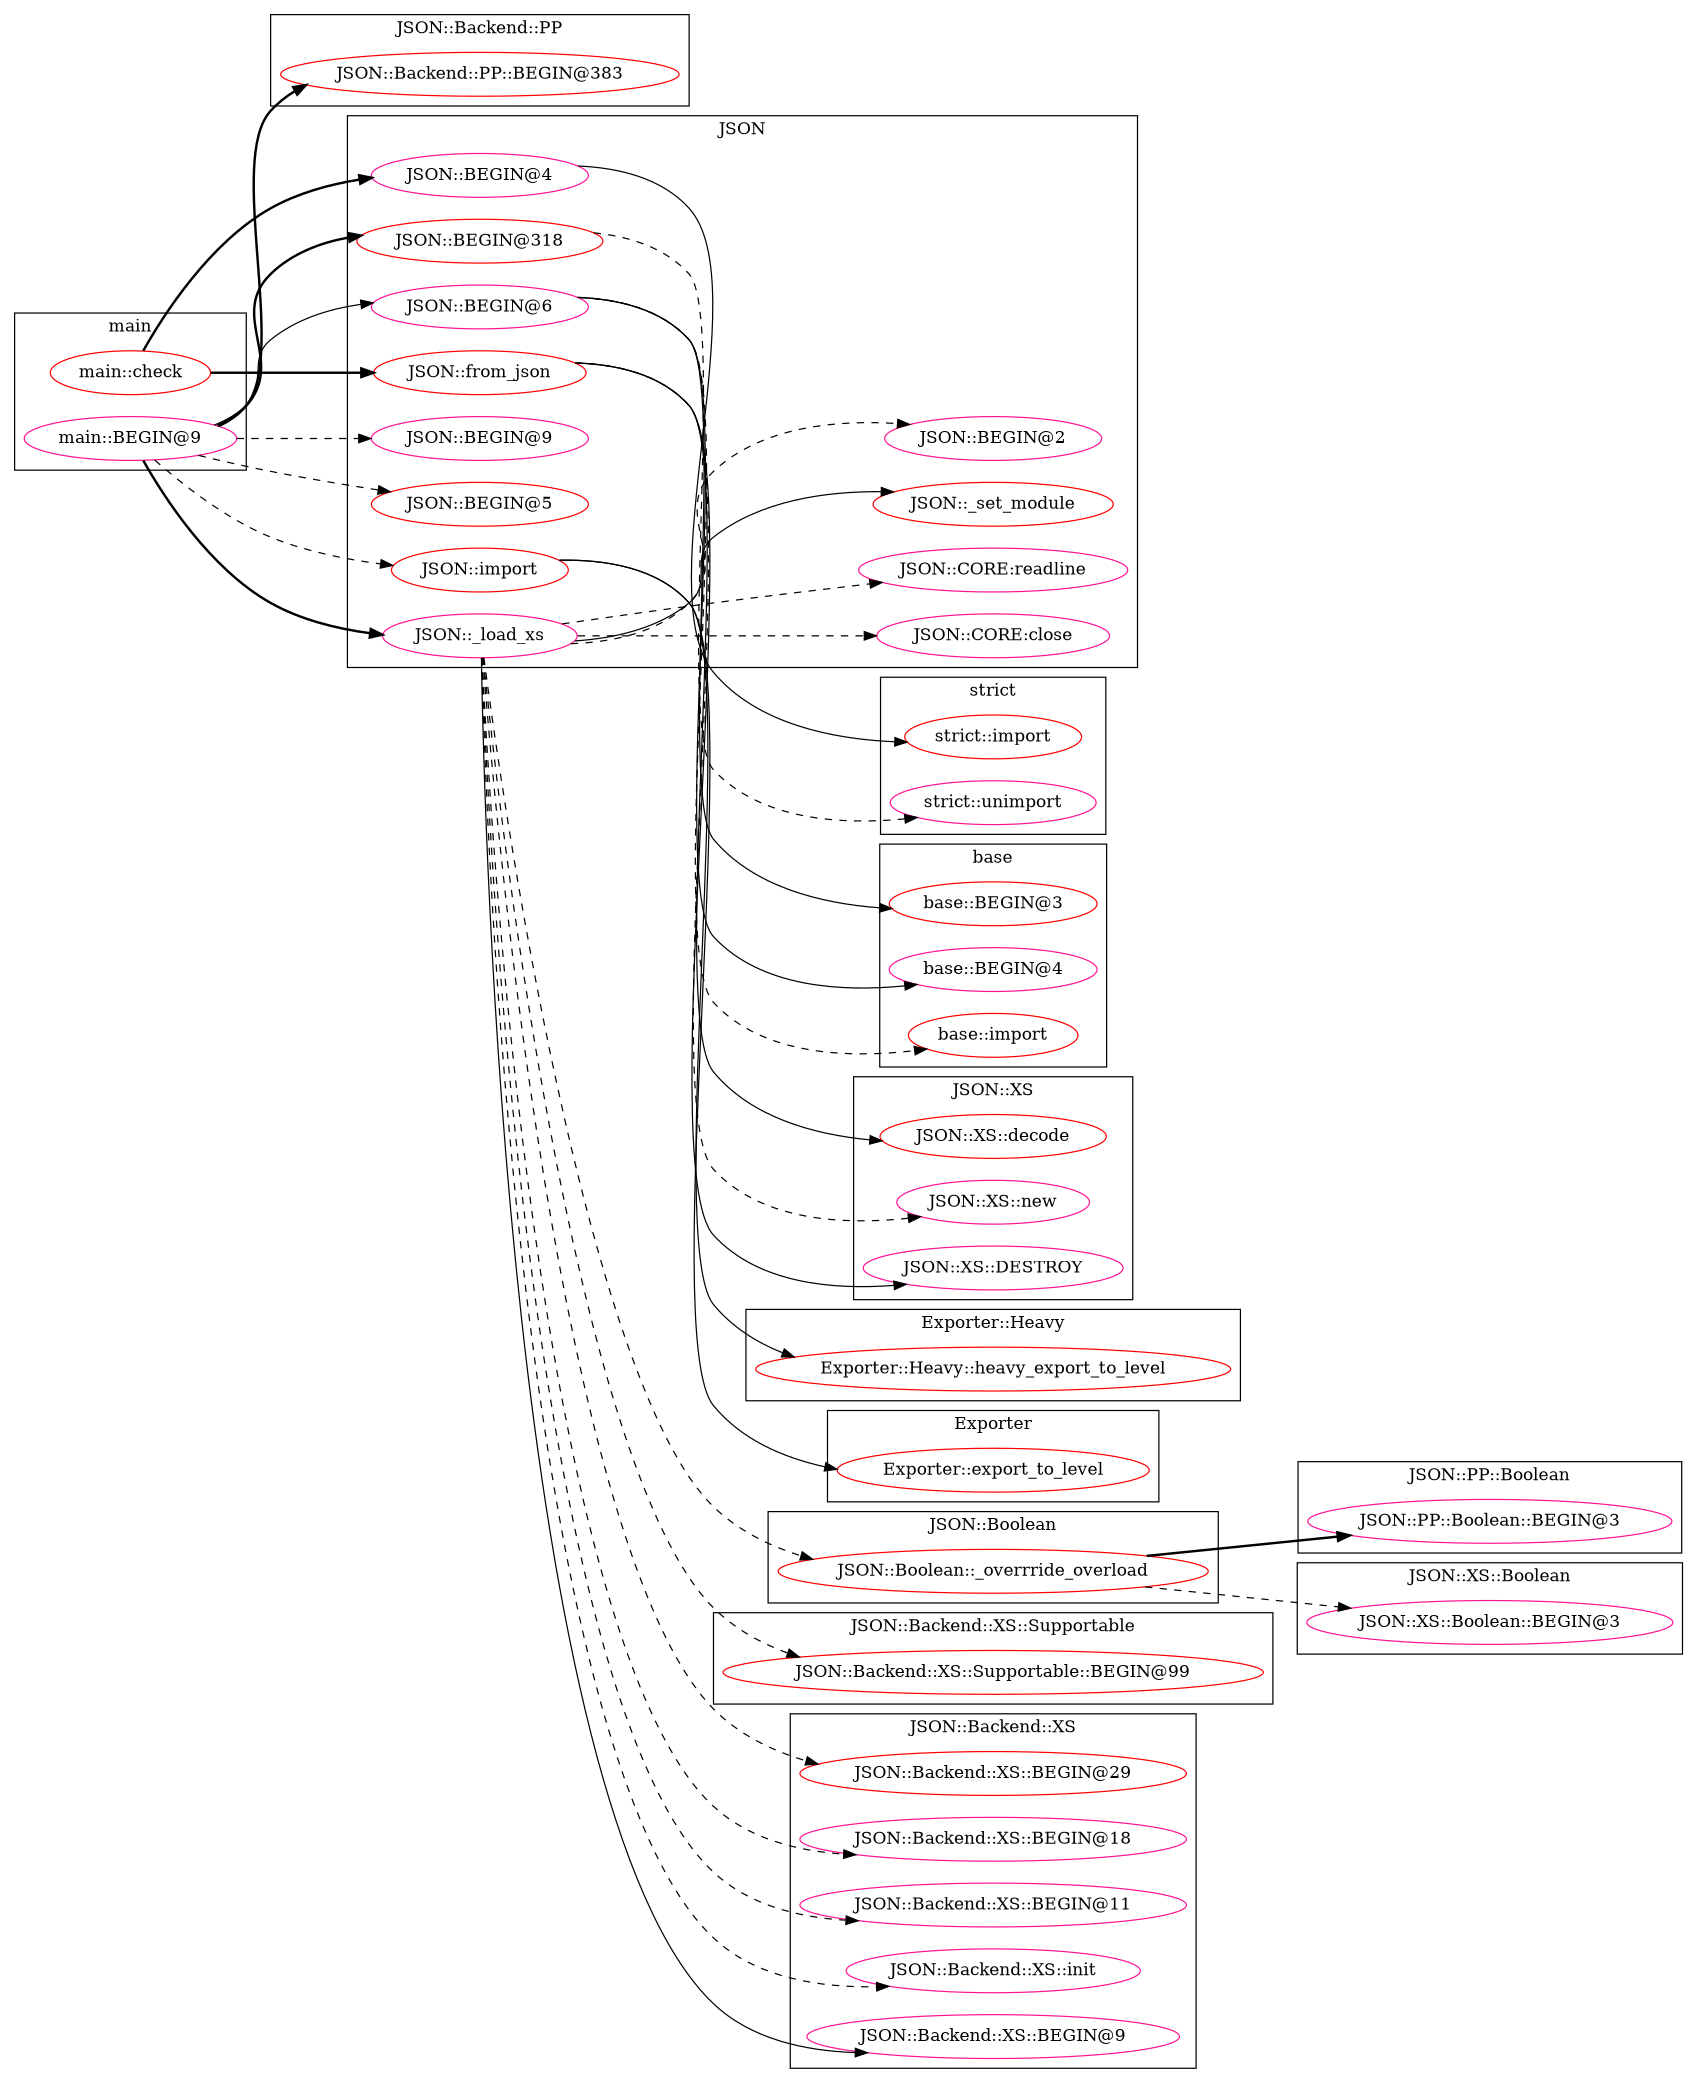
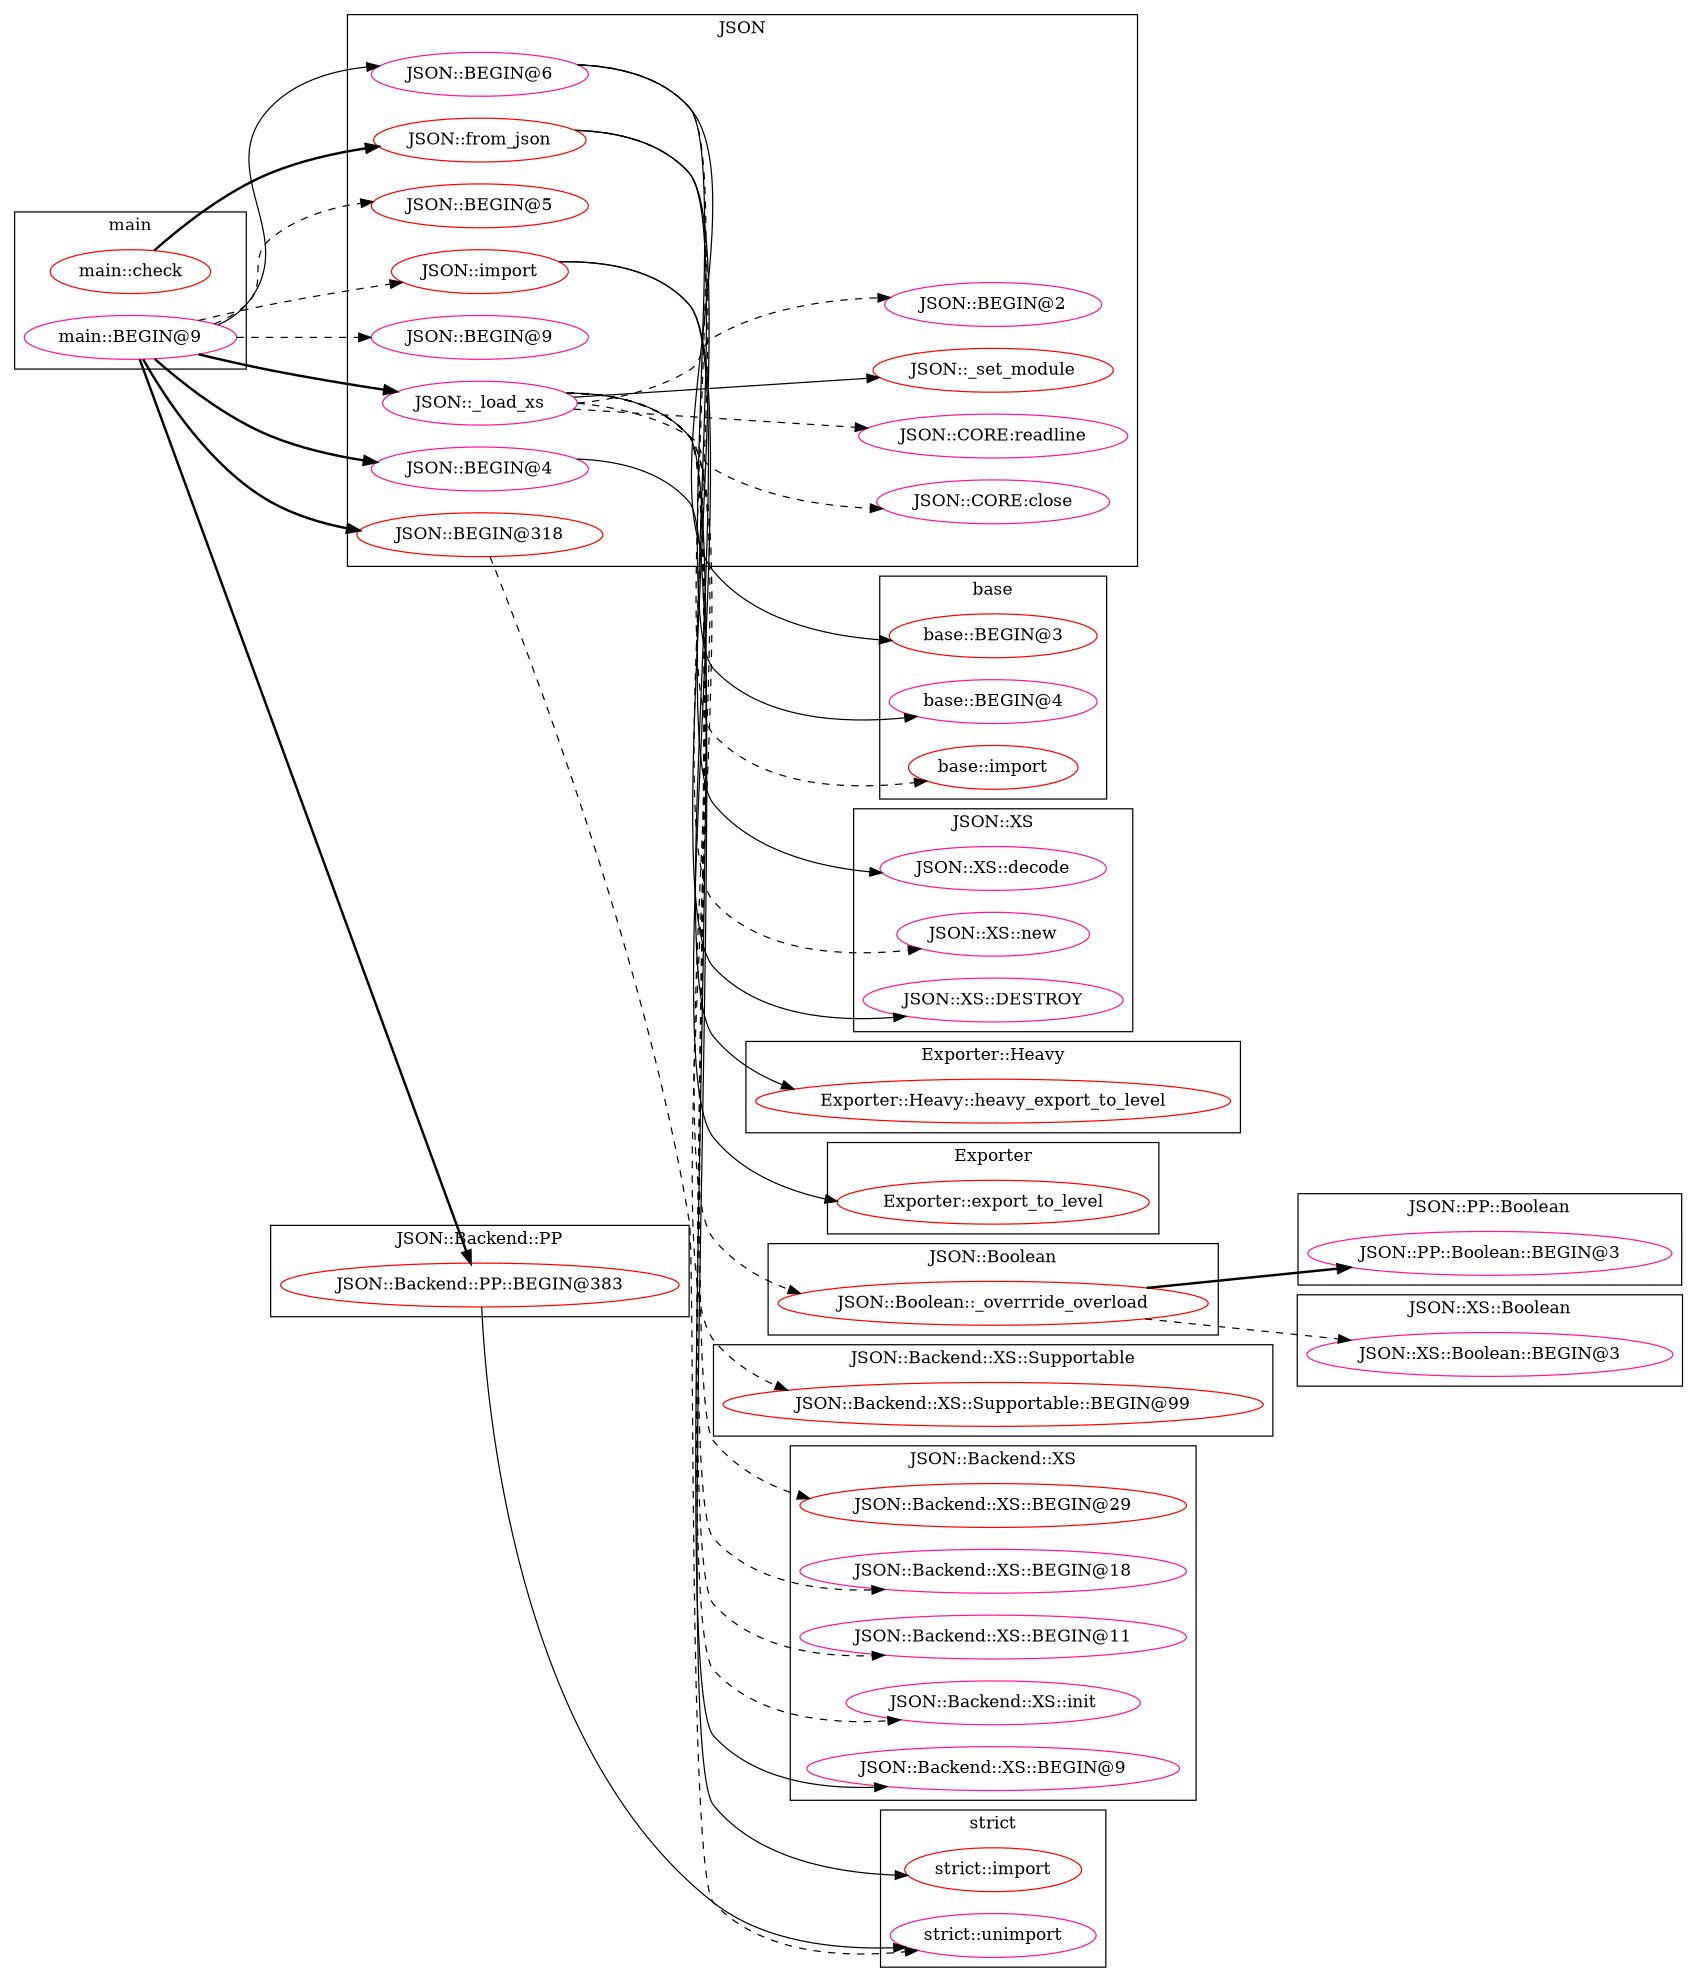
(231, 238) -> (251, 427)
(993, 1136) -> (993, 868)
none -> (575, 1717)
